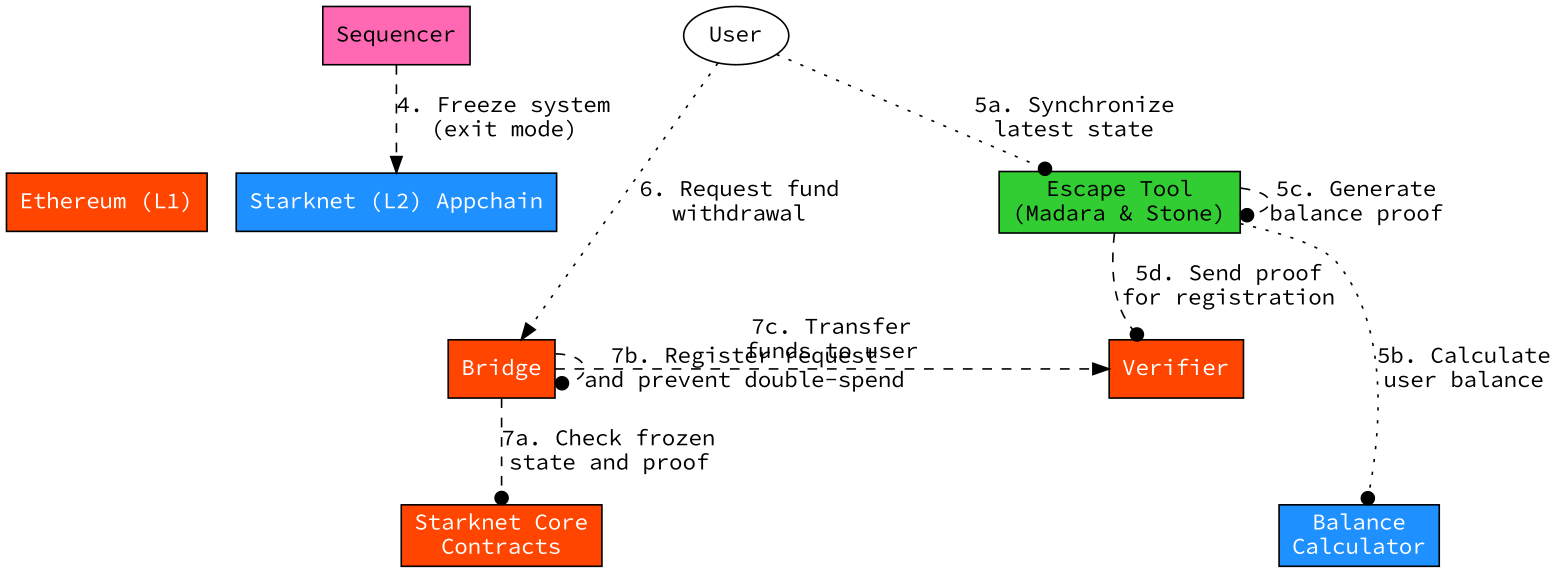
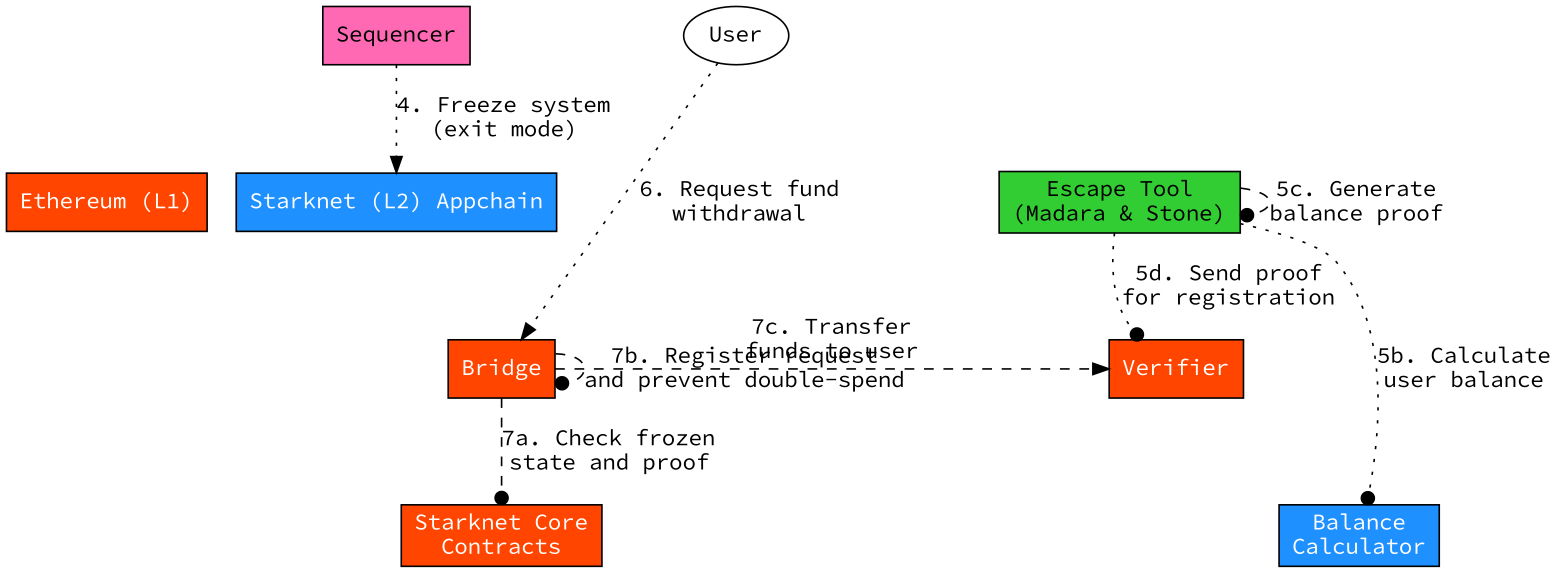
(908, 110) -> none
(396, 111) -> (396, 111)
(1114, 283) -> (1114, 283)
